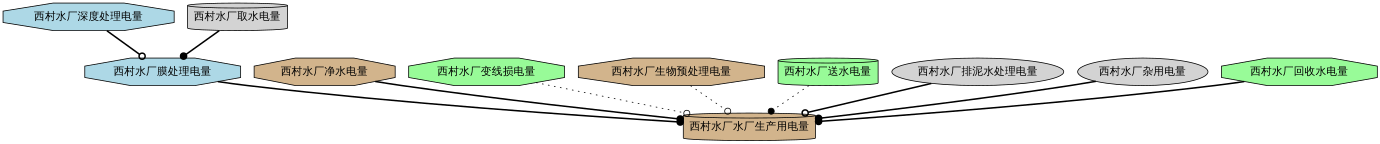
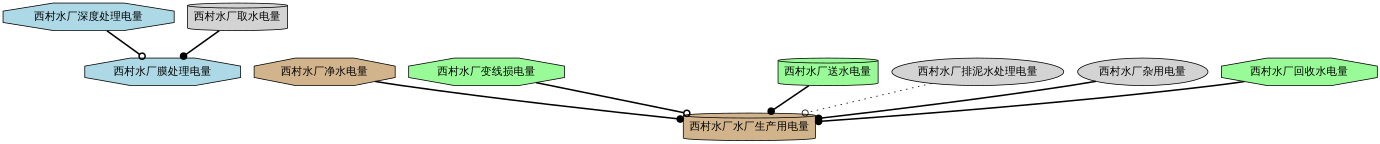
(671, 72) -> none
(791, 97) -> (791, 97)
(610, 98) -> (610, 98)
(870, 98) -> (870, 98)
(447, 105) -> none
